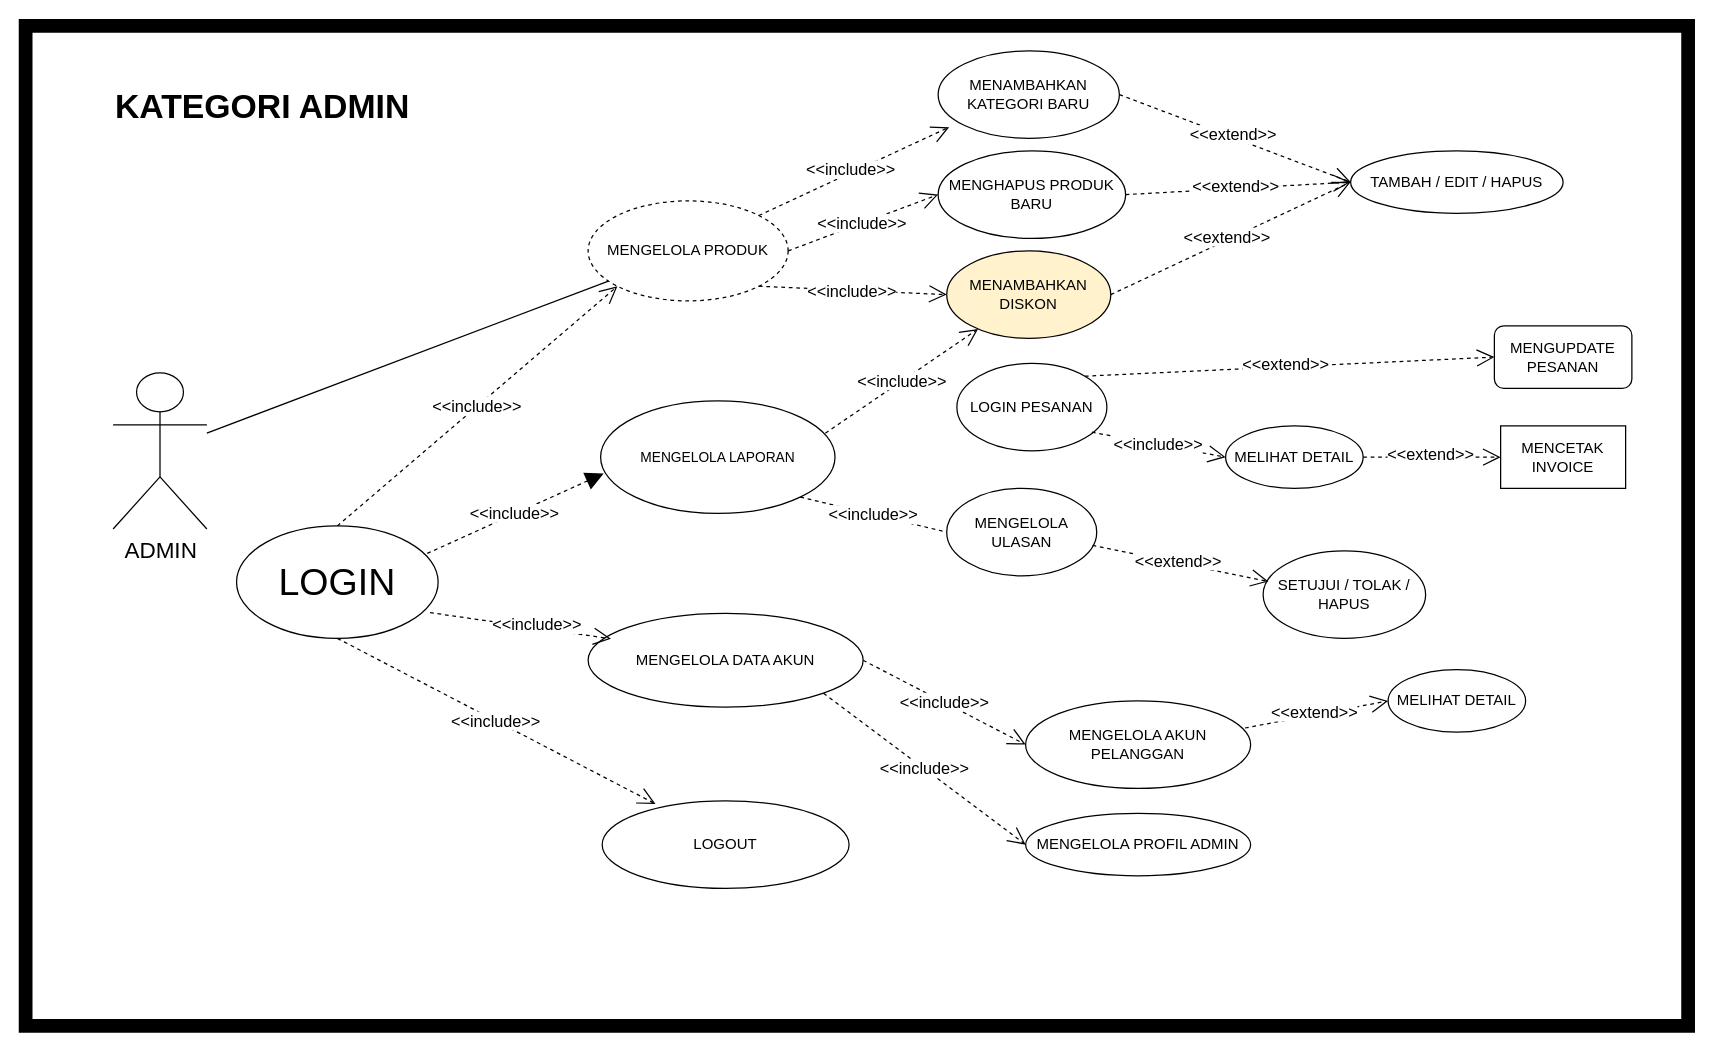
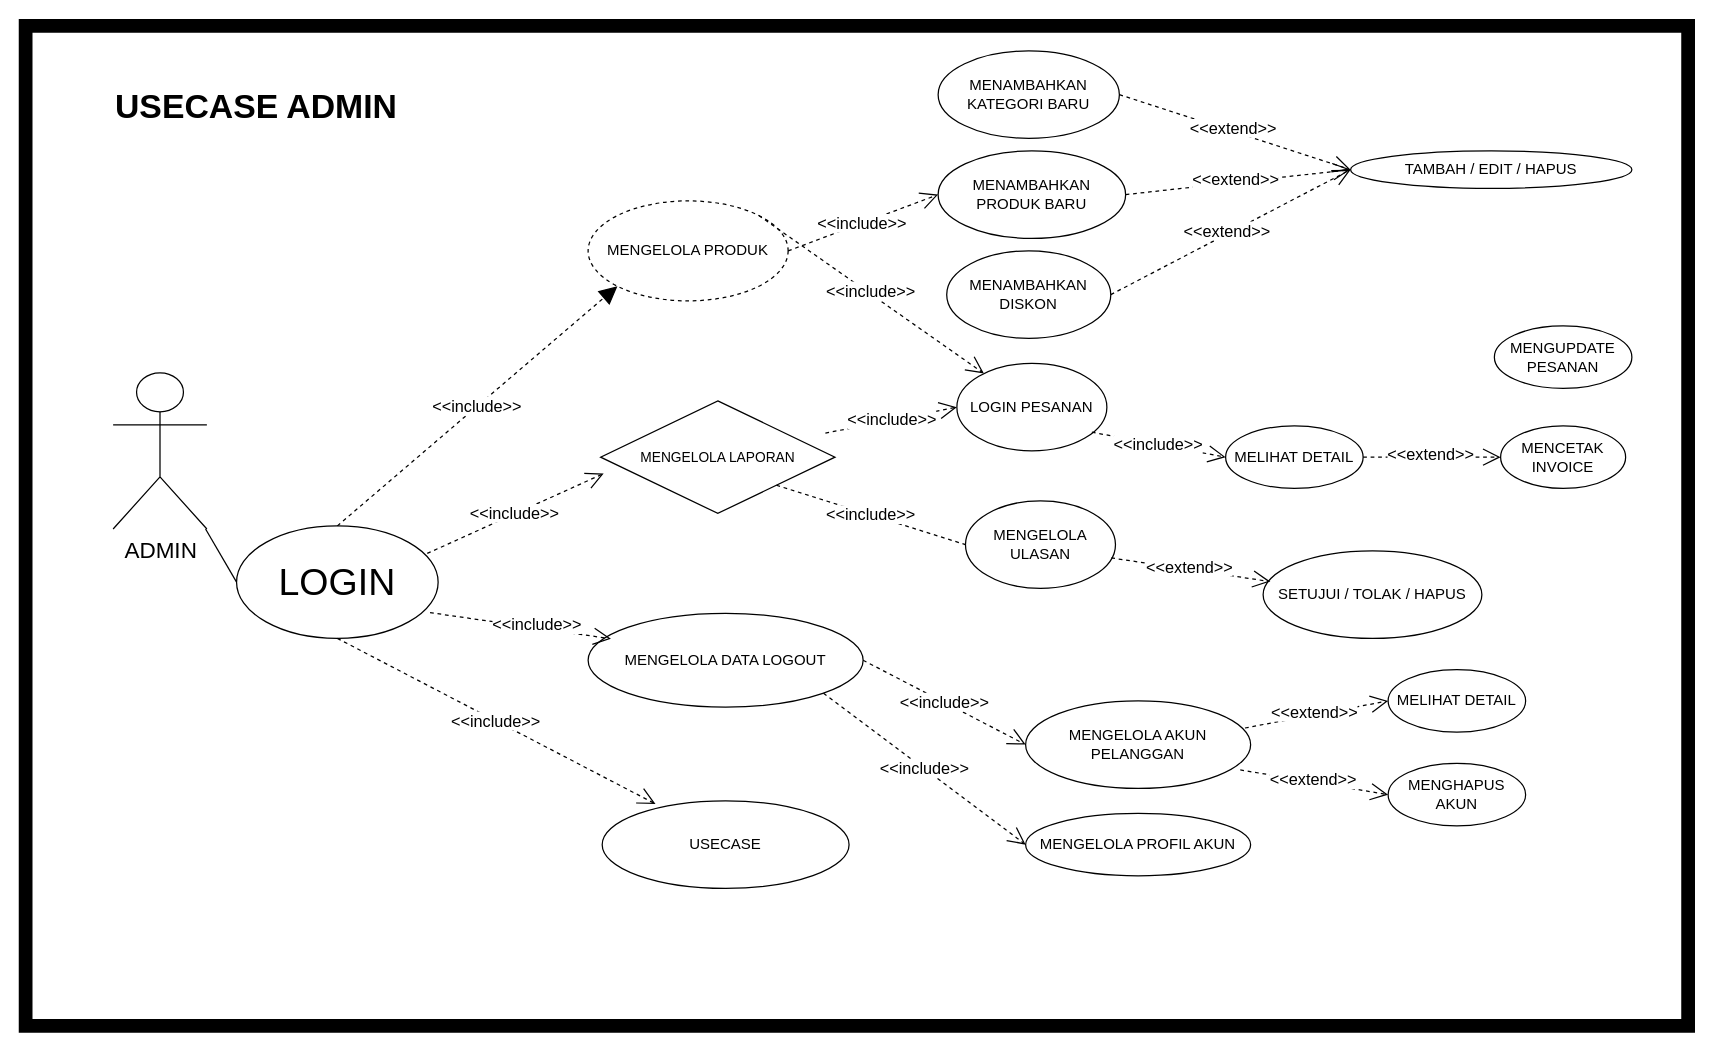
(172, 107) -> (168, 107)
(1457, 182) -> (1491, 169)
(814, 190) -> (920, 329)
(1032, 194) -> (1032, 194)
(810, 288) -> none
(608, 294) -> (602, 299)
(1029, 294) -> (1029, 294)
(407, 357) -> (221, 555)
(1563, 357) -> (1563, 357)
(1288, 366) -> none
(901, 382) -> (893, 419)
(718, 457) -> (718, 457)
(1563, 457) -> (1563, 457)
(586, 481) -> (593, 478)
(1022, 532) -> (1040, 544)
(1344, 594) -> (1373, 594)
(726, 661) -> (726, 661)
none -> (1289, 778)
none -> (1457, 794)
(726, 844) -> (726, 844)
(1138, 844) -> (1138, 844)
